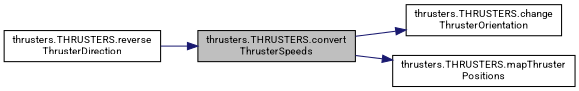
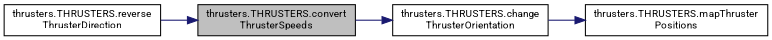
(369, 57) -> (562, 20)
